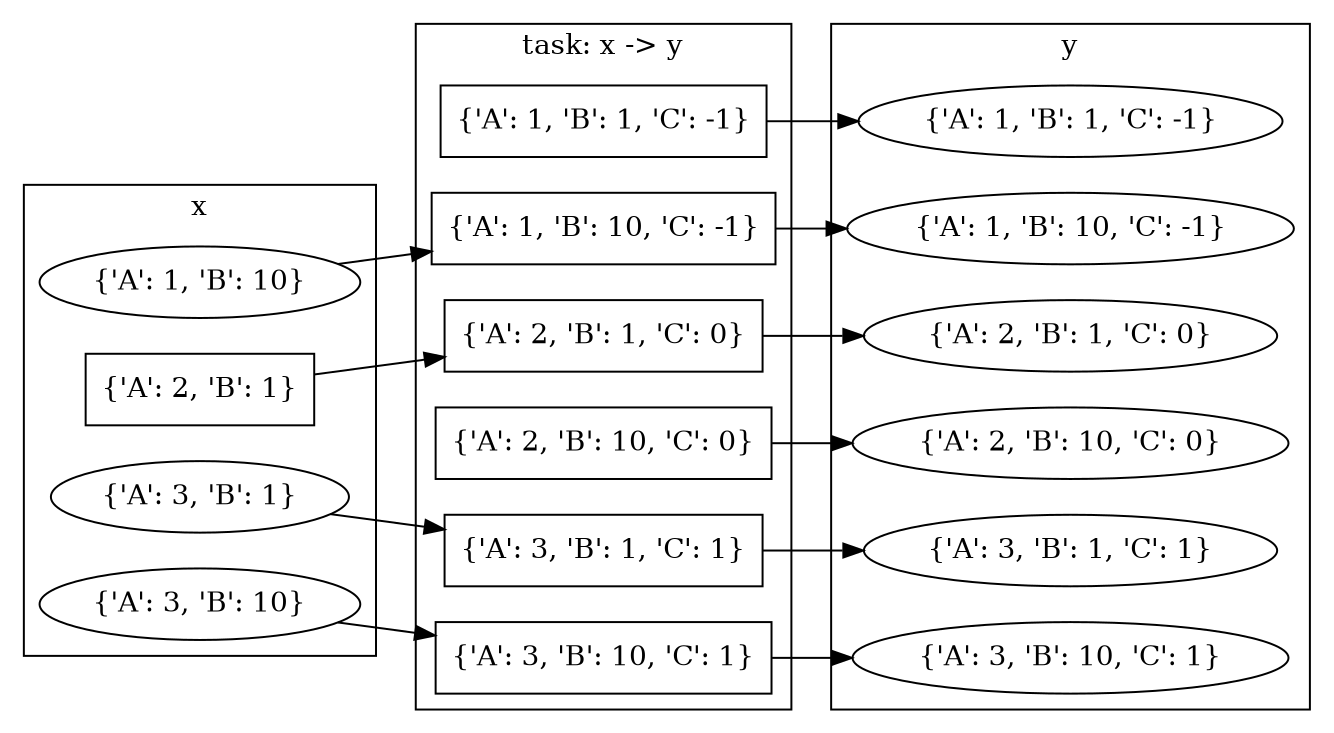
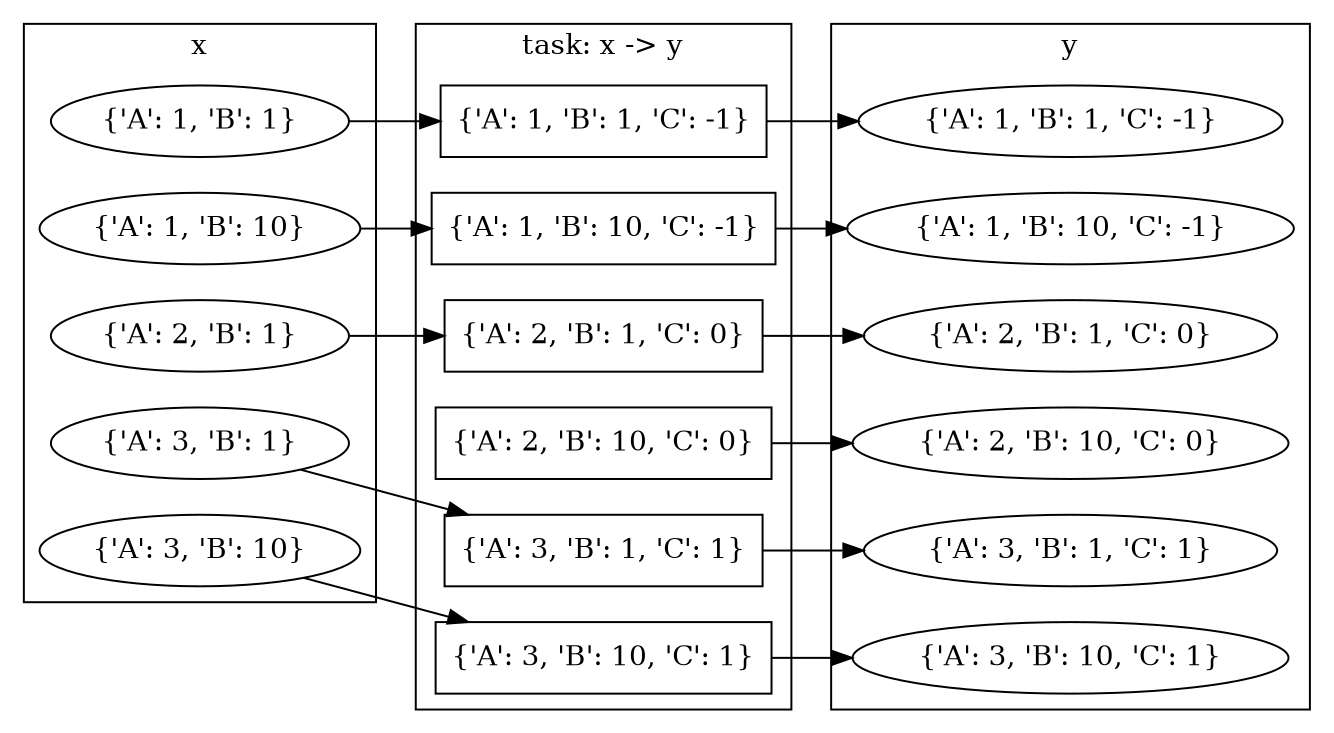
none -> (200, 121)
(200, 390) -> (200, 336)
